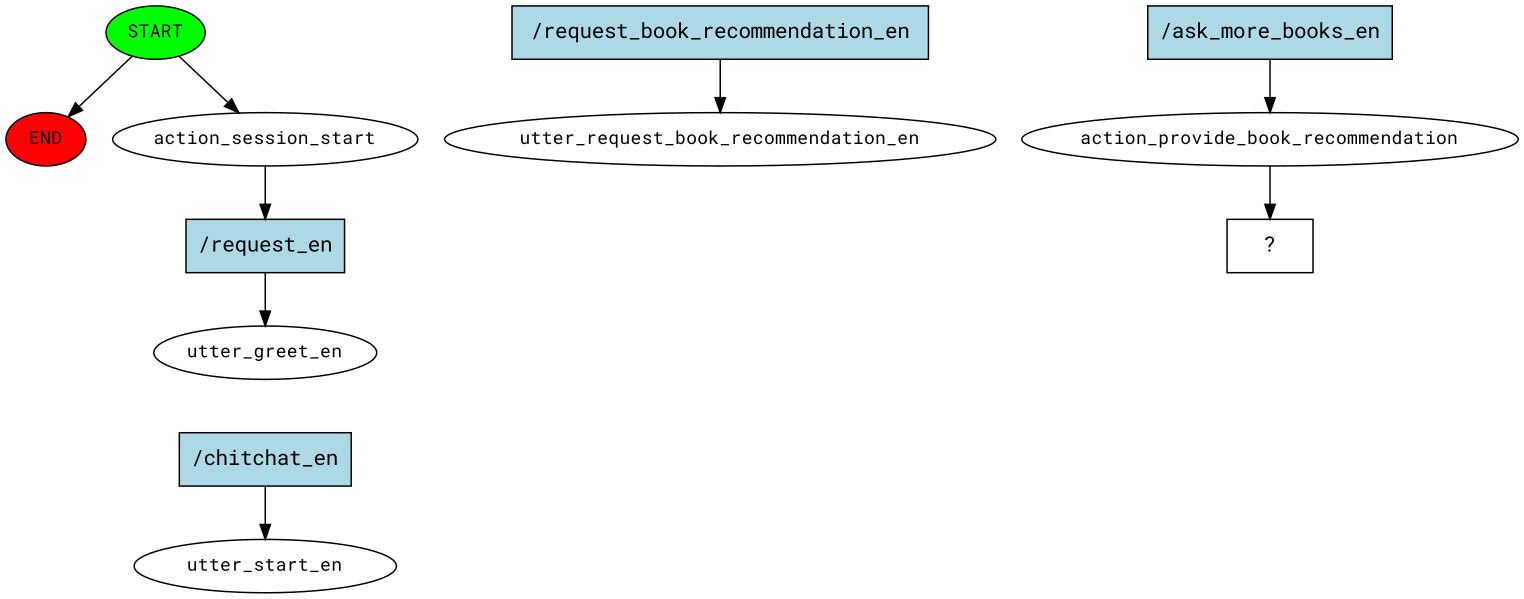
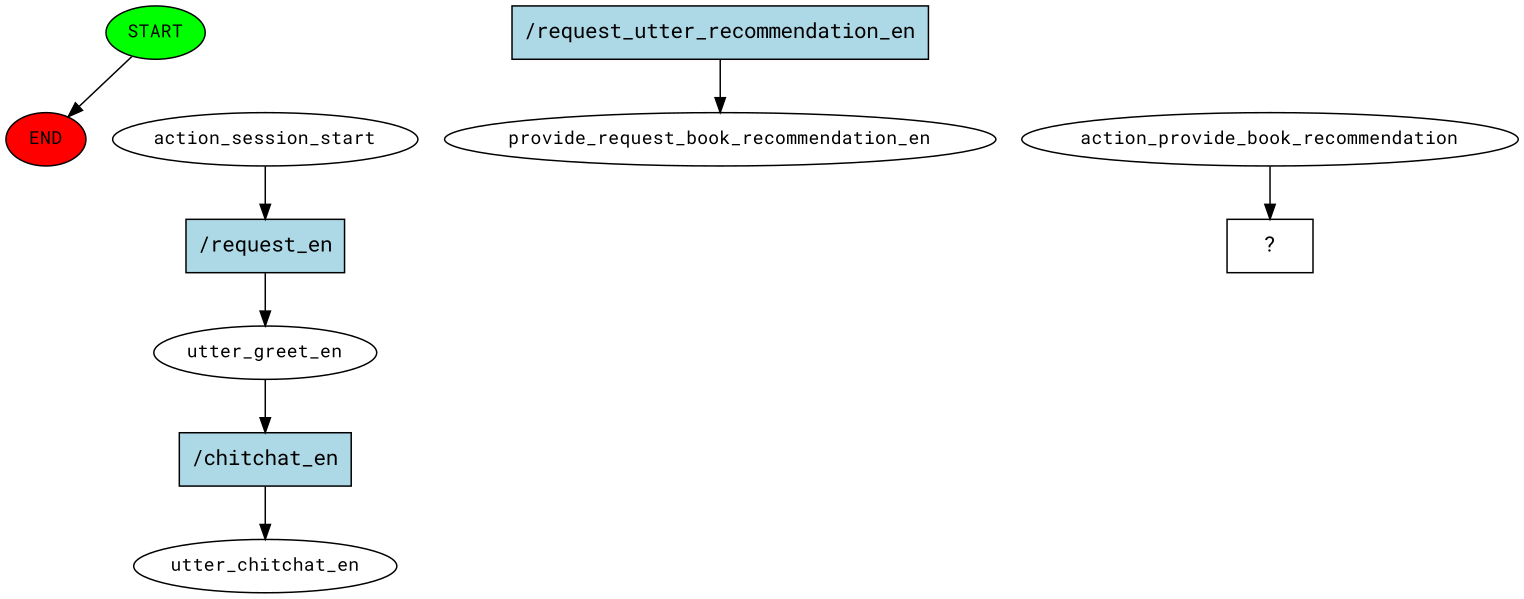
(720, 33) -> (720, 33)
(1270, 33) -> none
(204, 79) -> none
(720, 139) -> (720, 139)
none -> (265, 399)
(265, 566) -> (265, 566)
